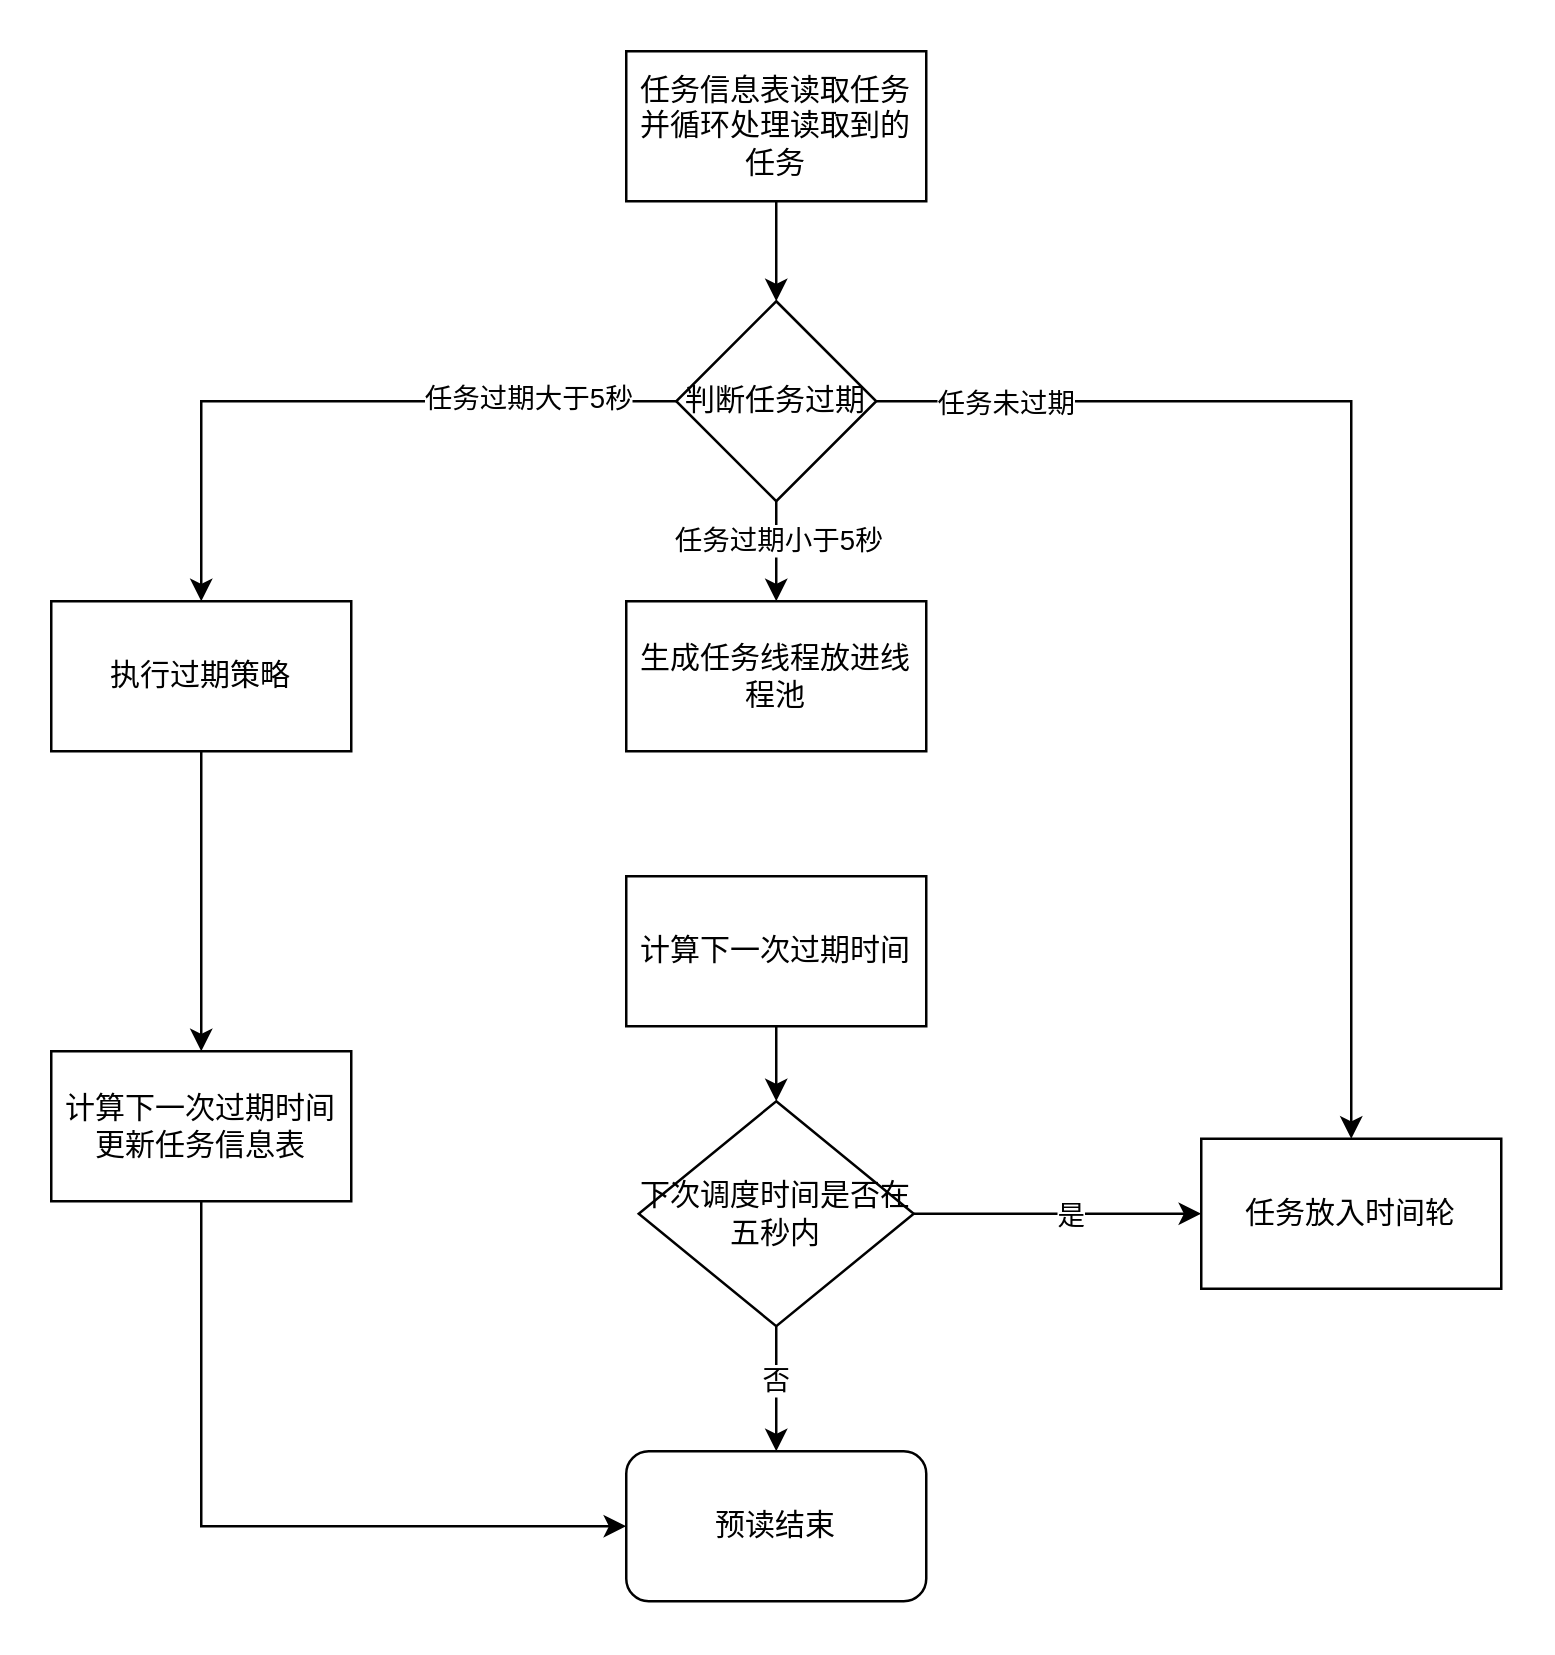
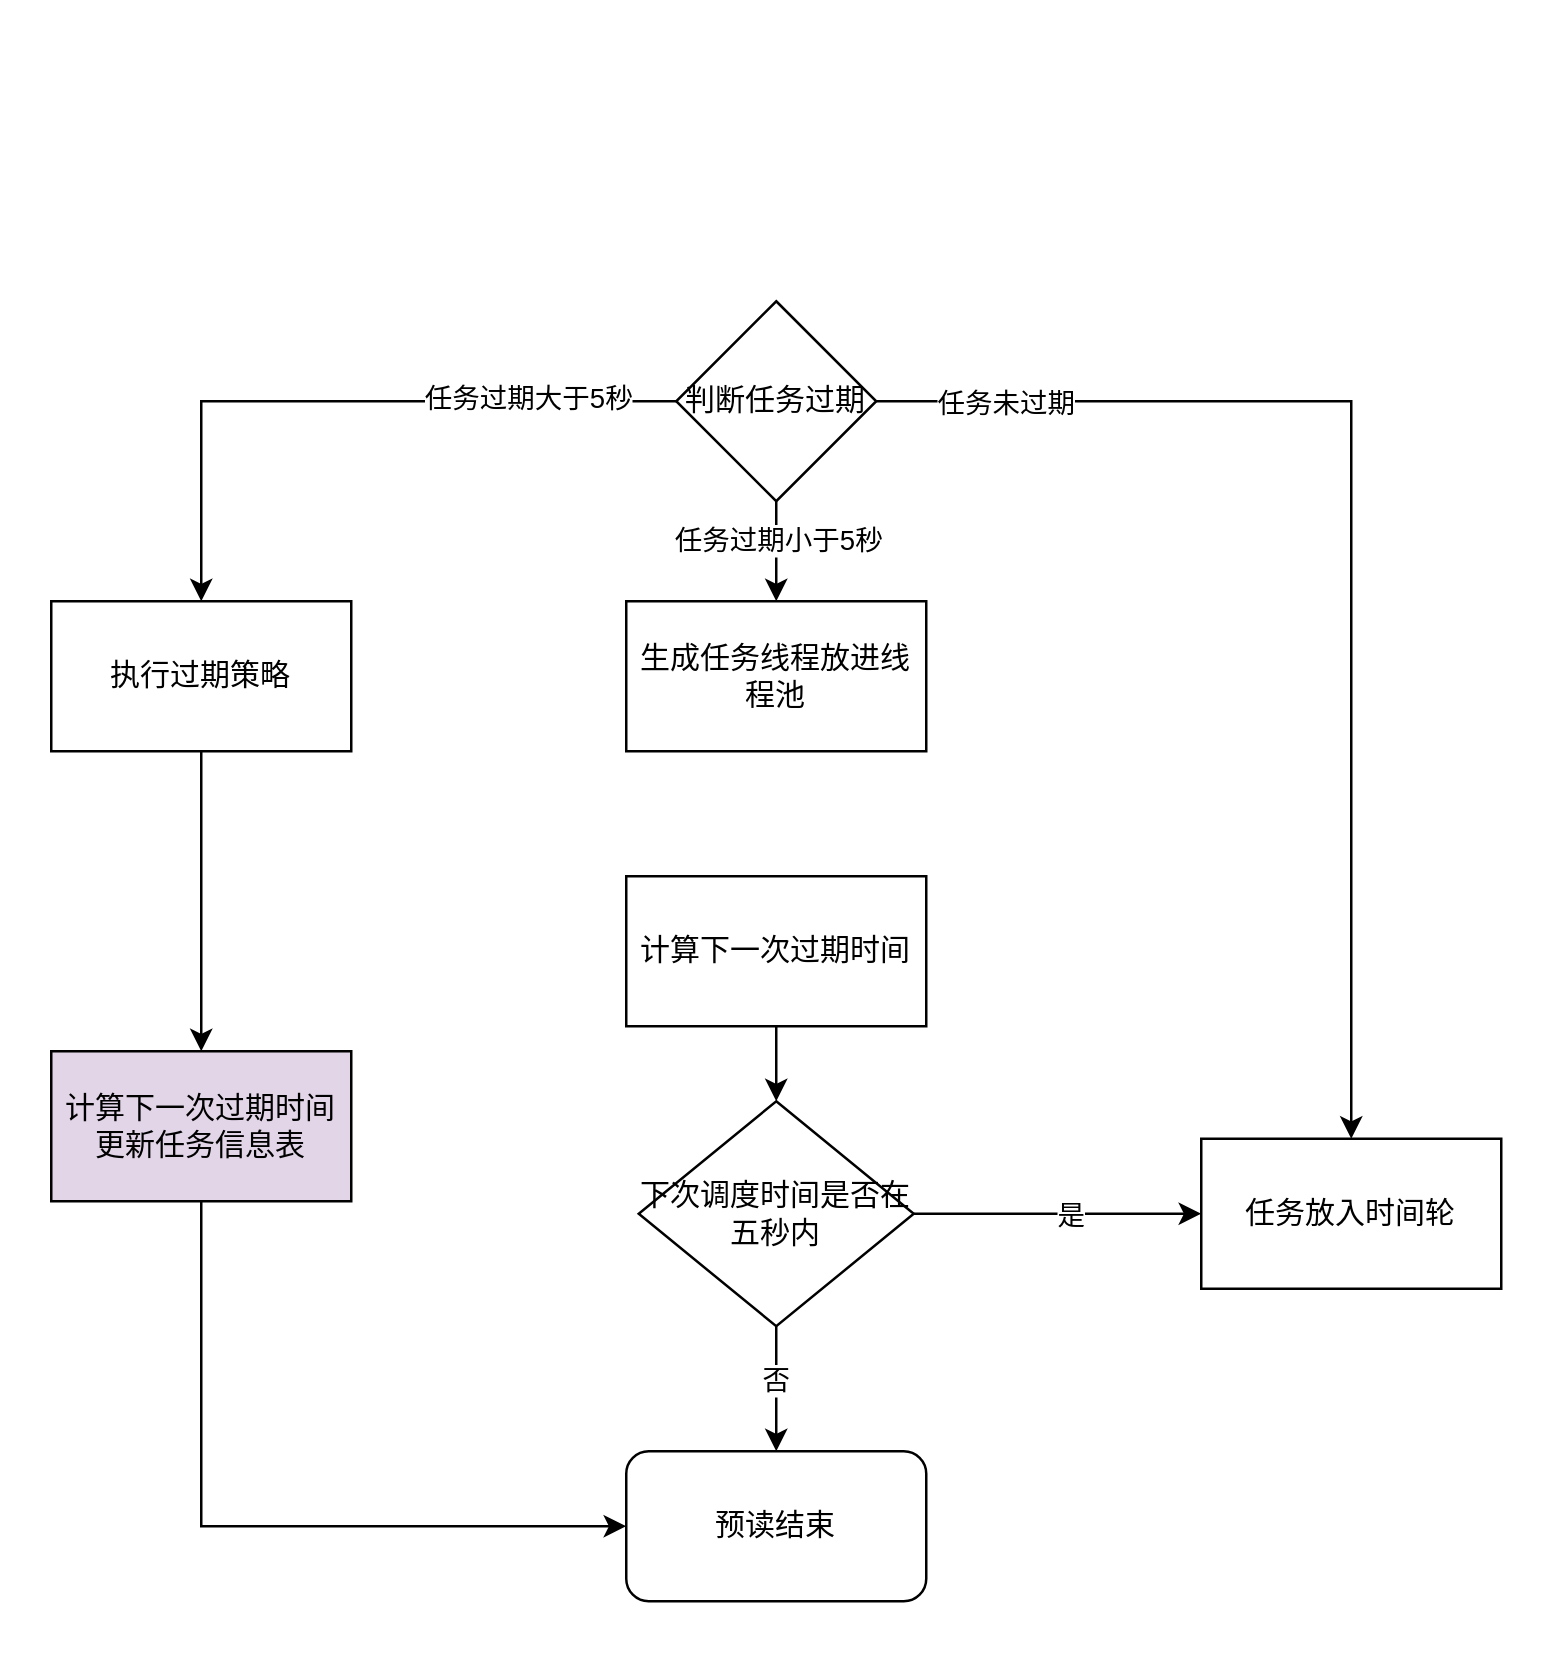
(776, 126) -> none
(776, 243) -> none
(201, 1126) -> (201, 1126)
